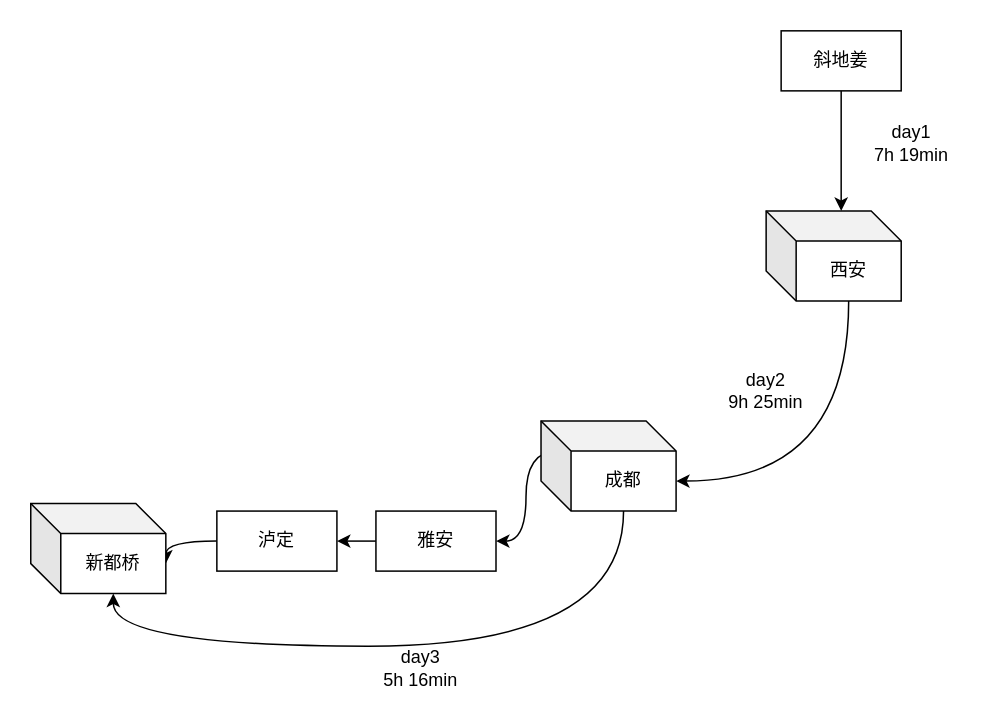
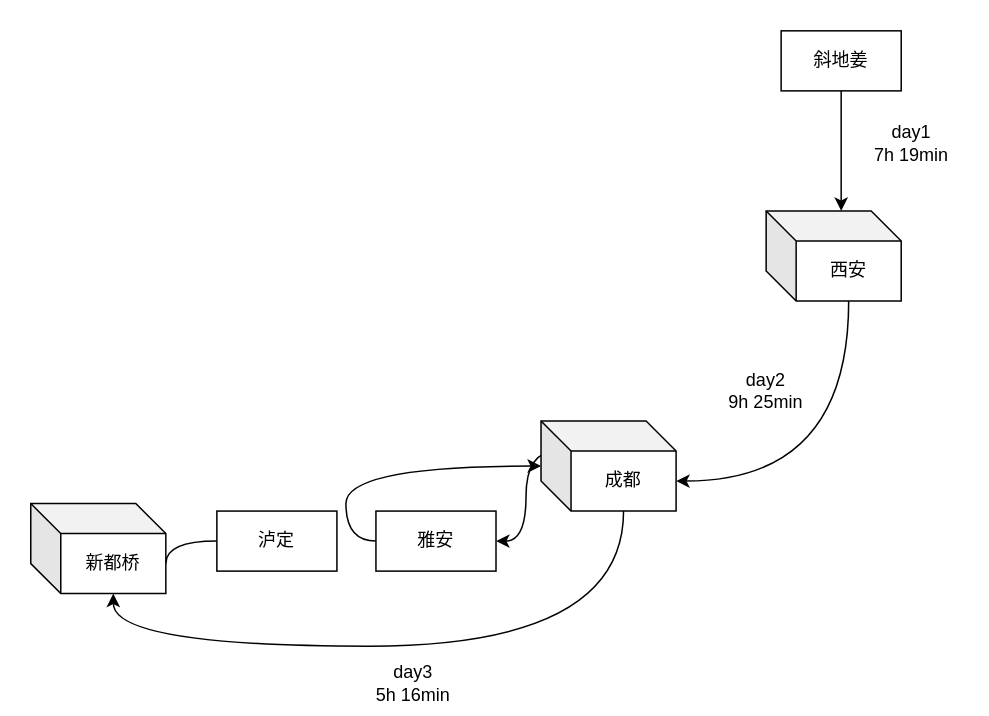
(358, 541) -> (409, 472)
(181, 544) -> (178, 547)
(421, 668) -> (413, 683)
